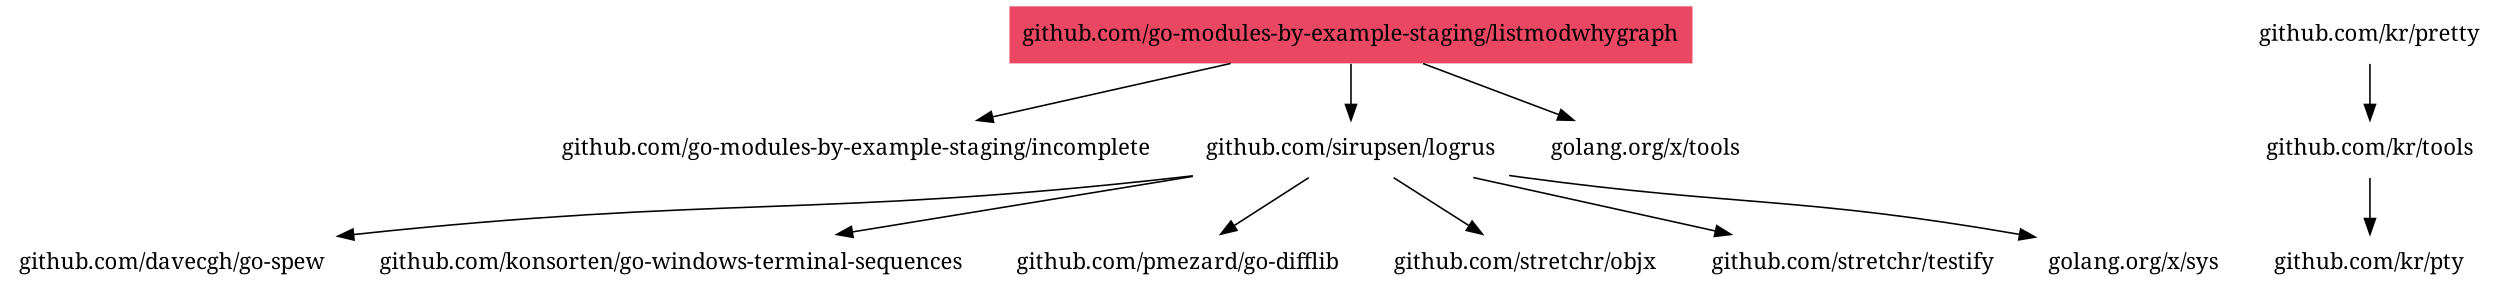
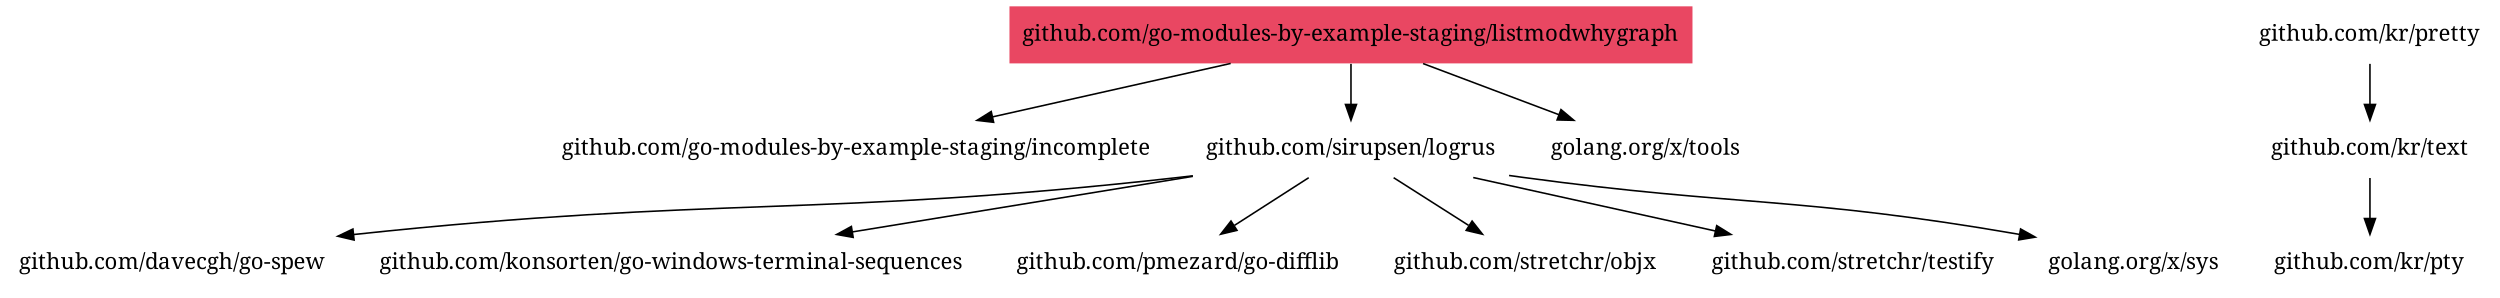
(2370, 149) -> (2370, 149)
